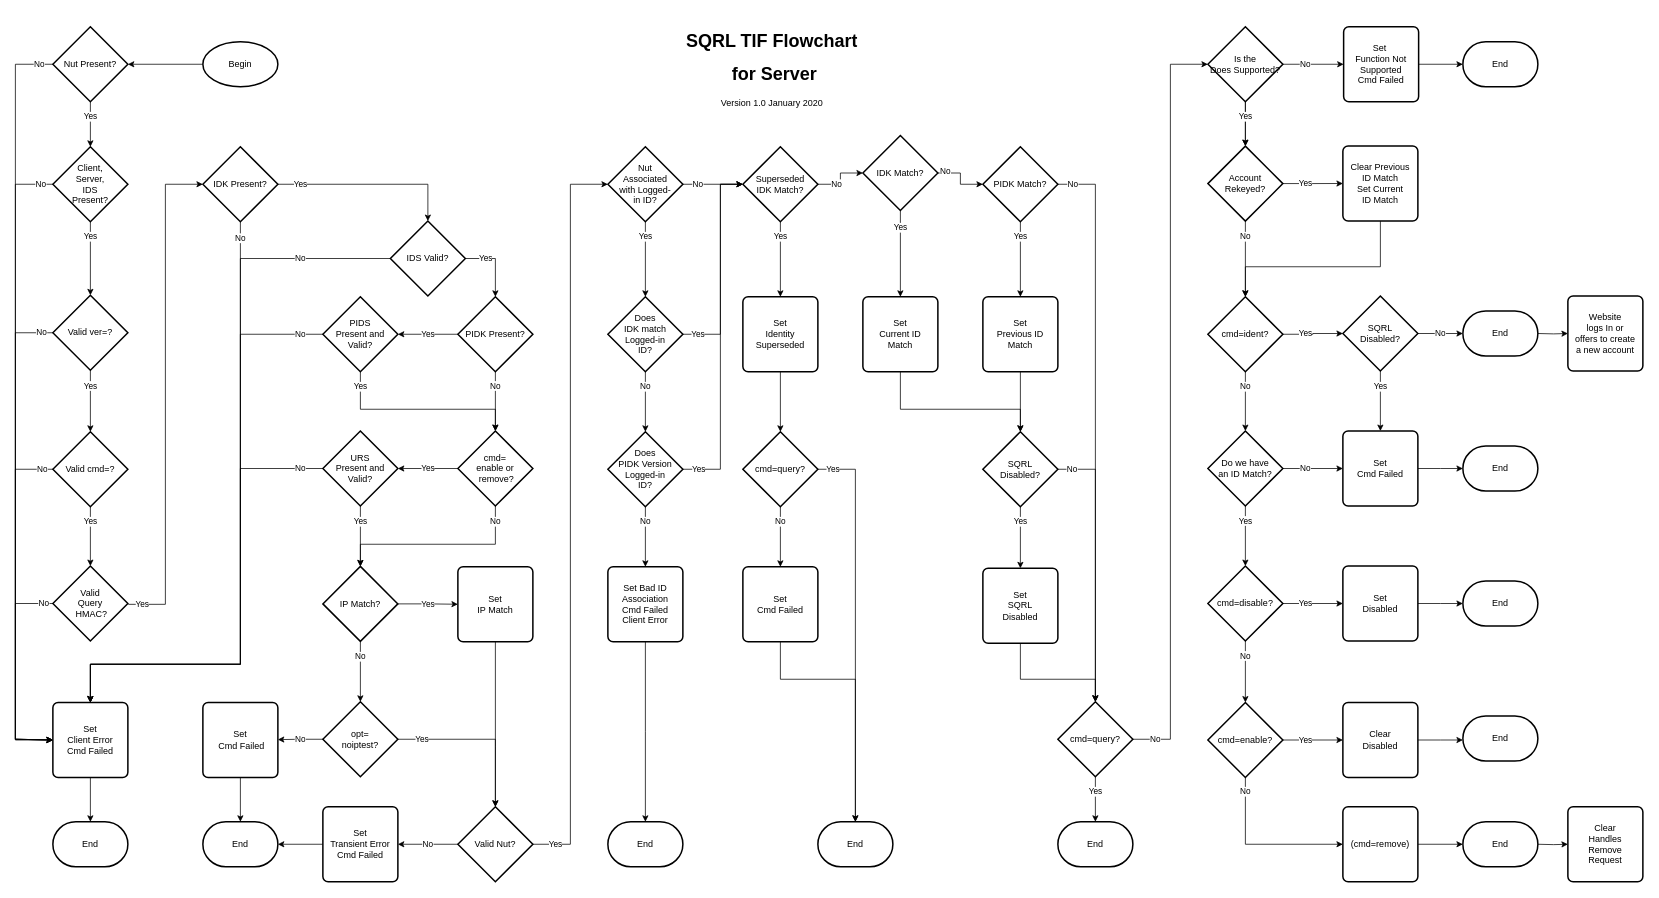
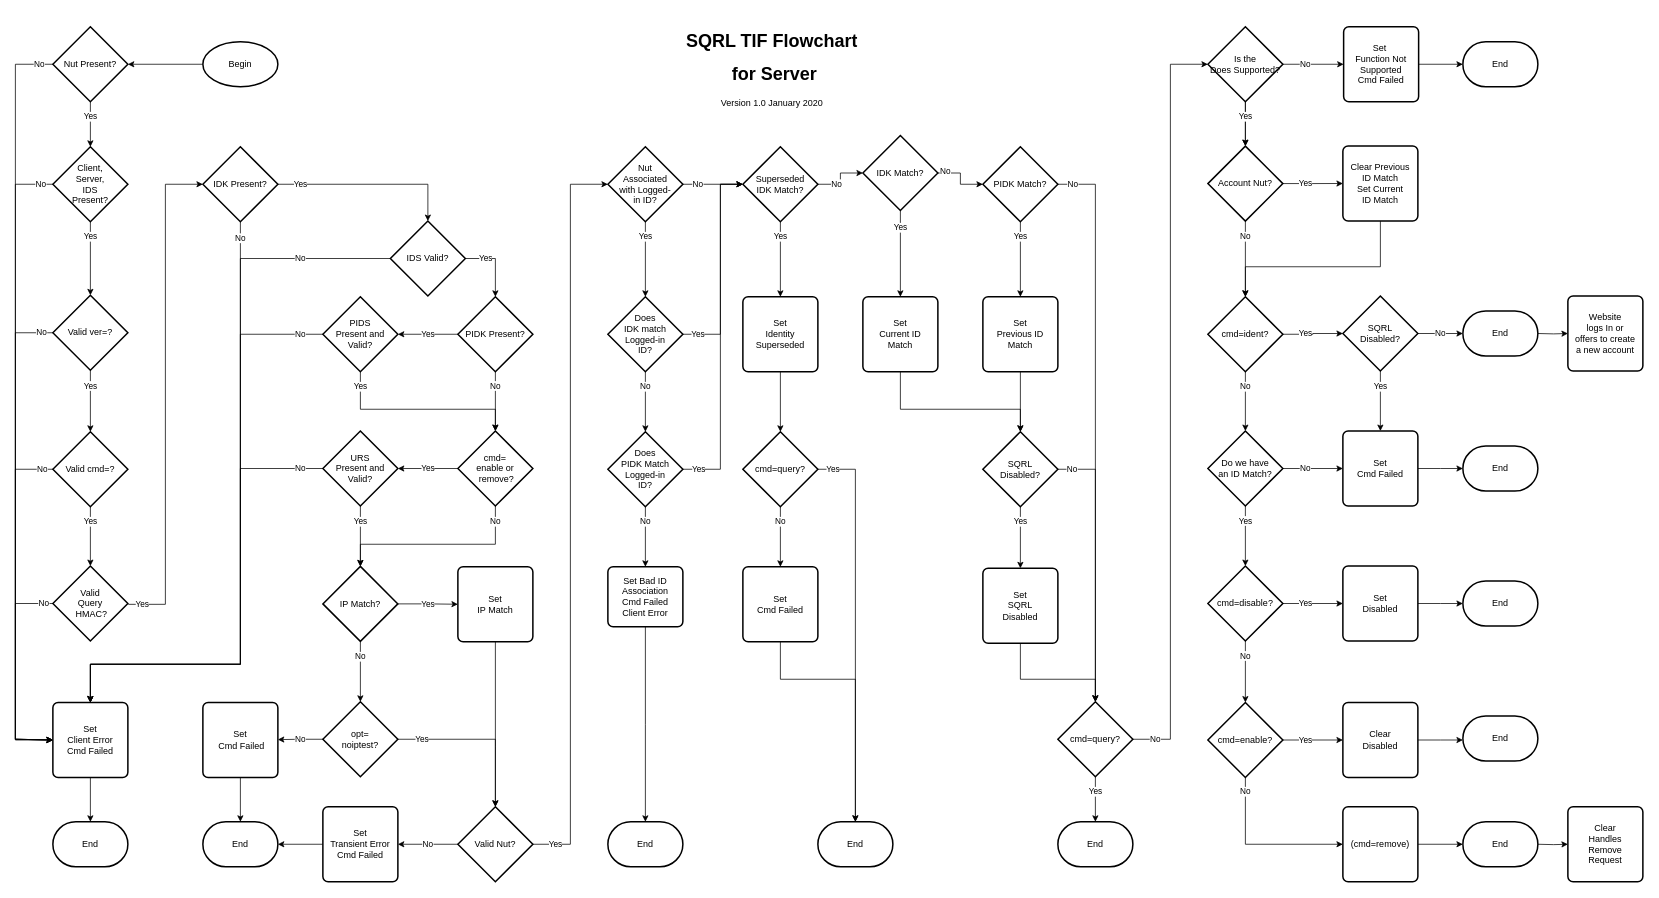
(1245, 183) -> (1245, 183)
(645, 469) -> (645, 469)
(645, 604) -> (645, 597)
